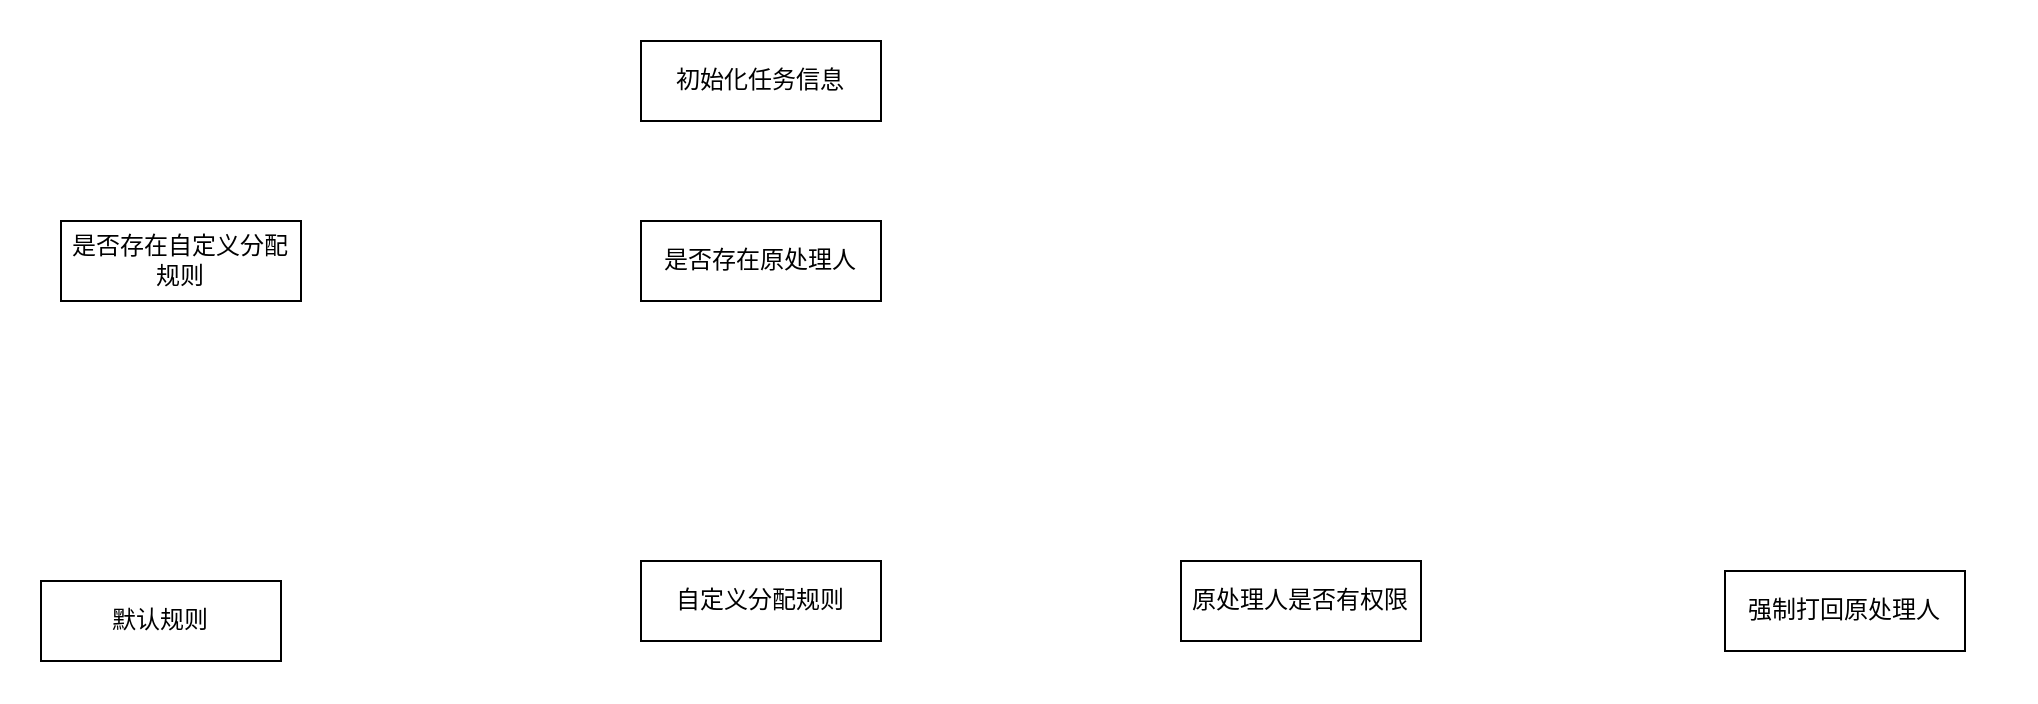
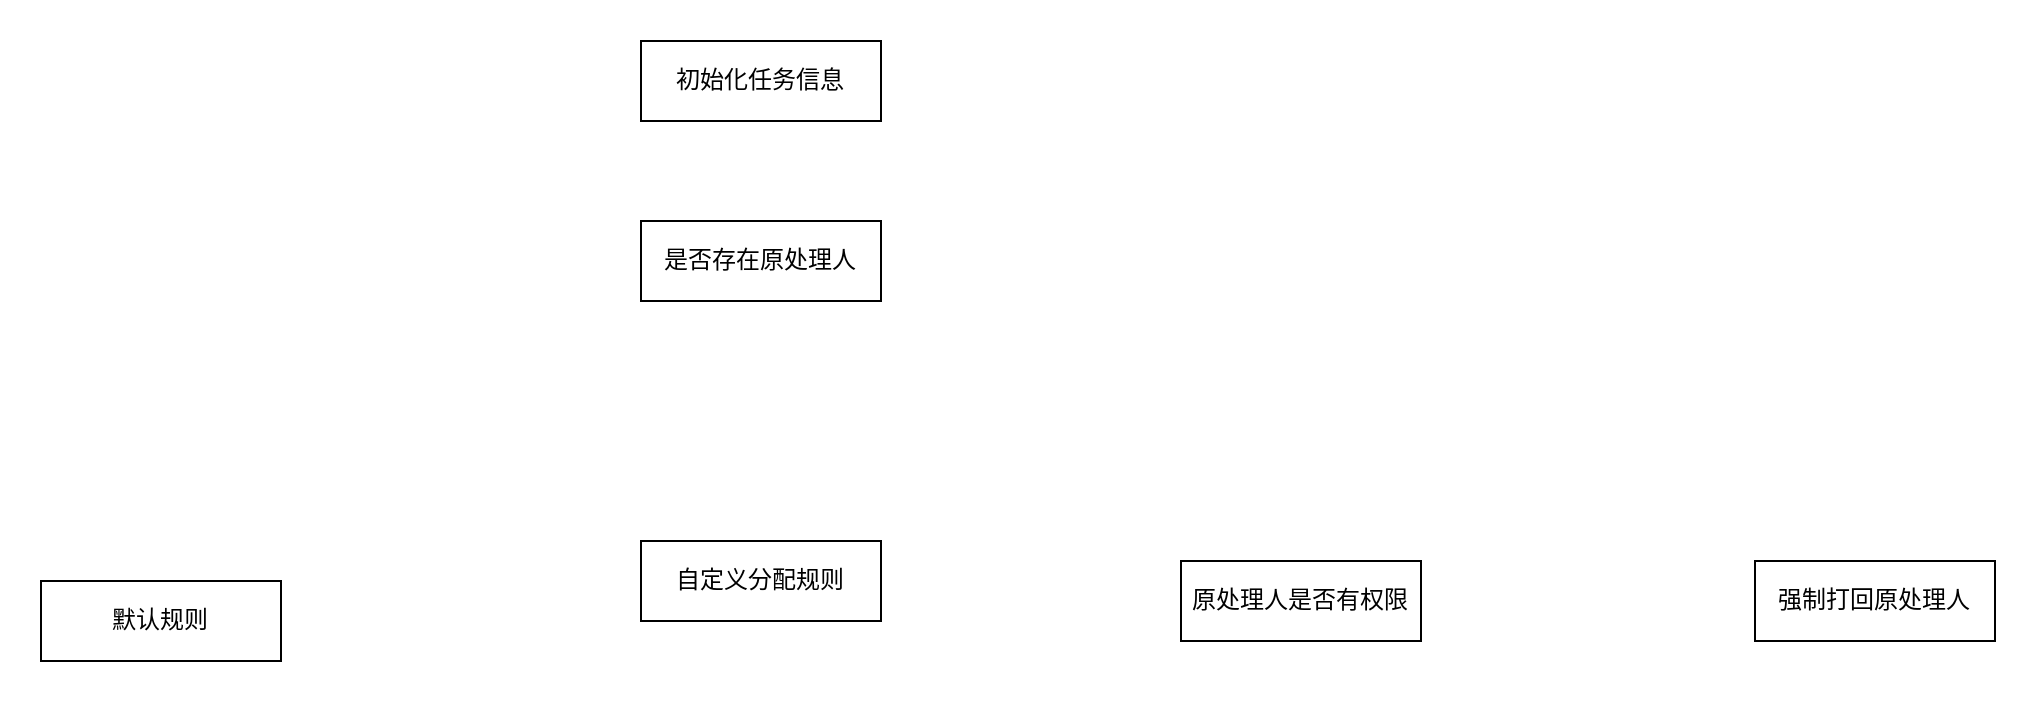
(181, 261) -> none
(761, 601) -> (761, 581)
(1845, 611) -> (1875, 601)
